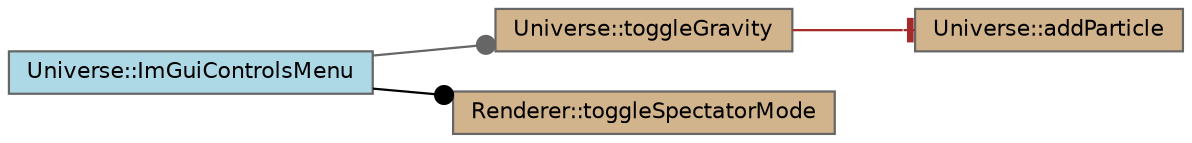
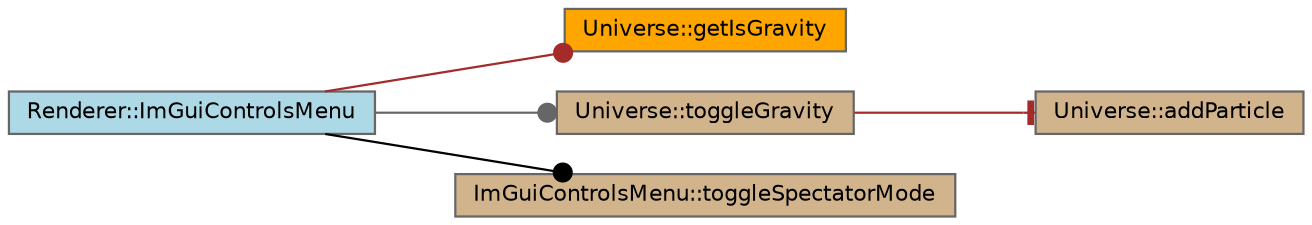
none -> (705, 30)
(191, 73) -> (192, 113)
(644, 113) -> (705, 195)
